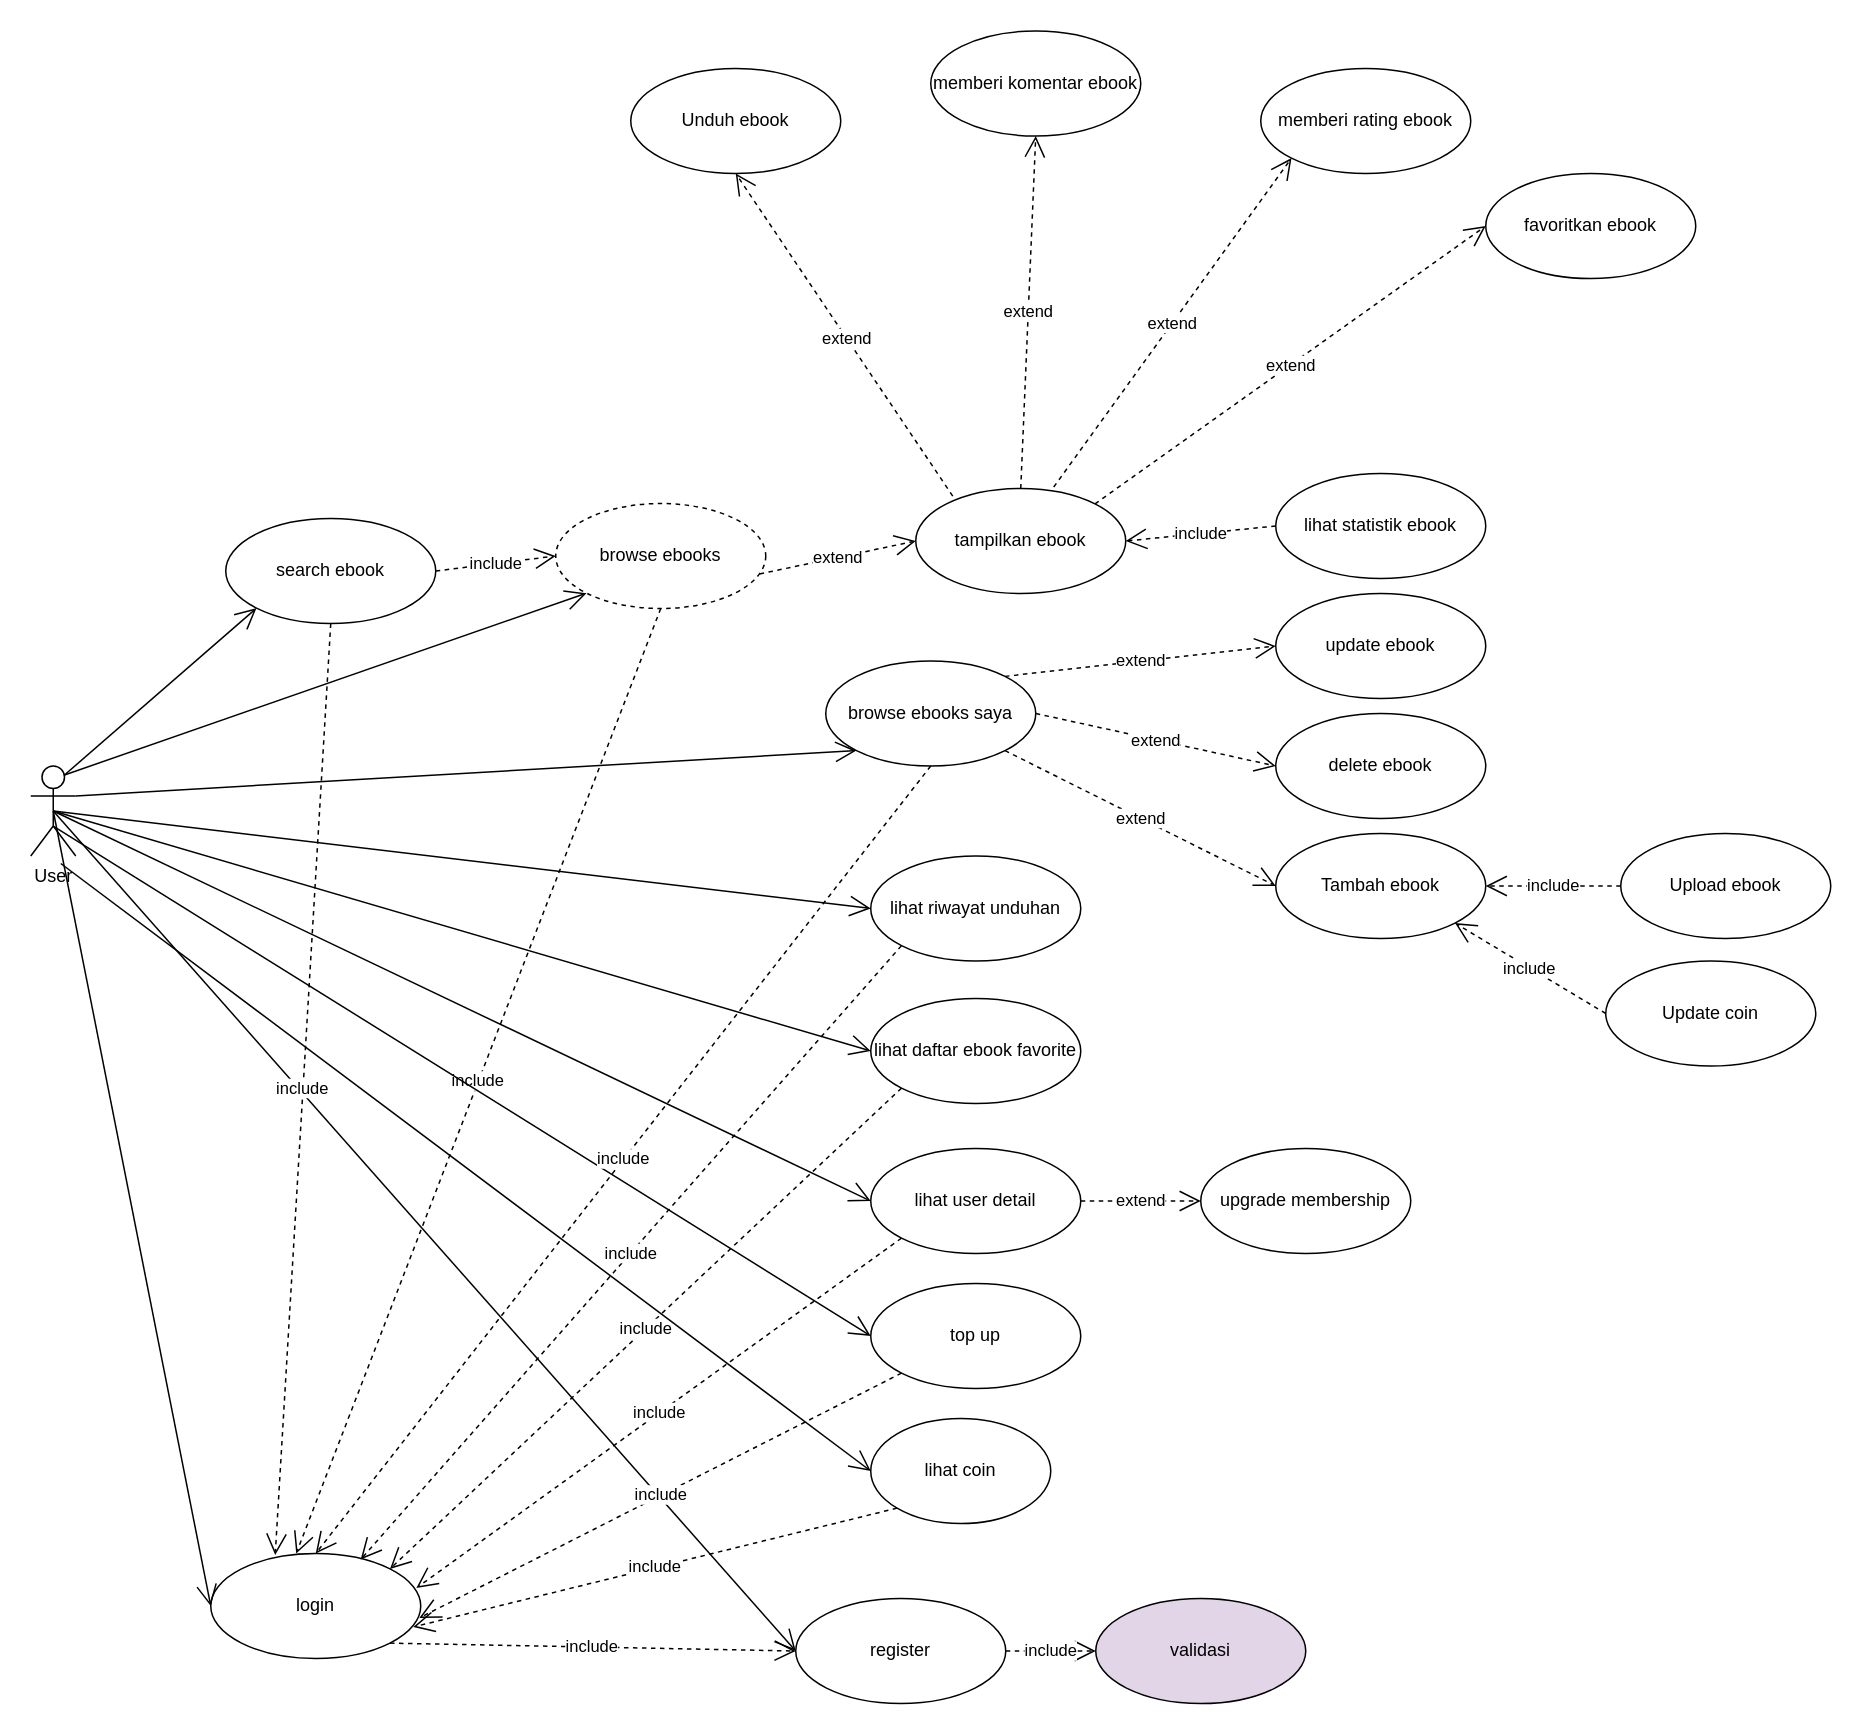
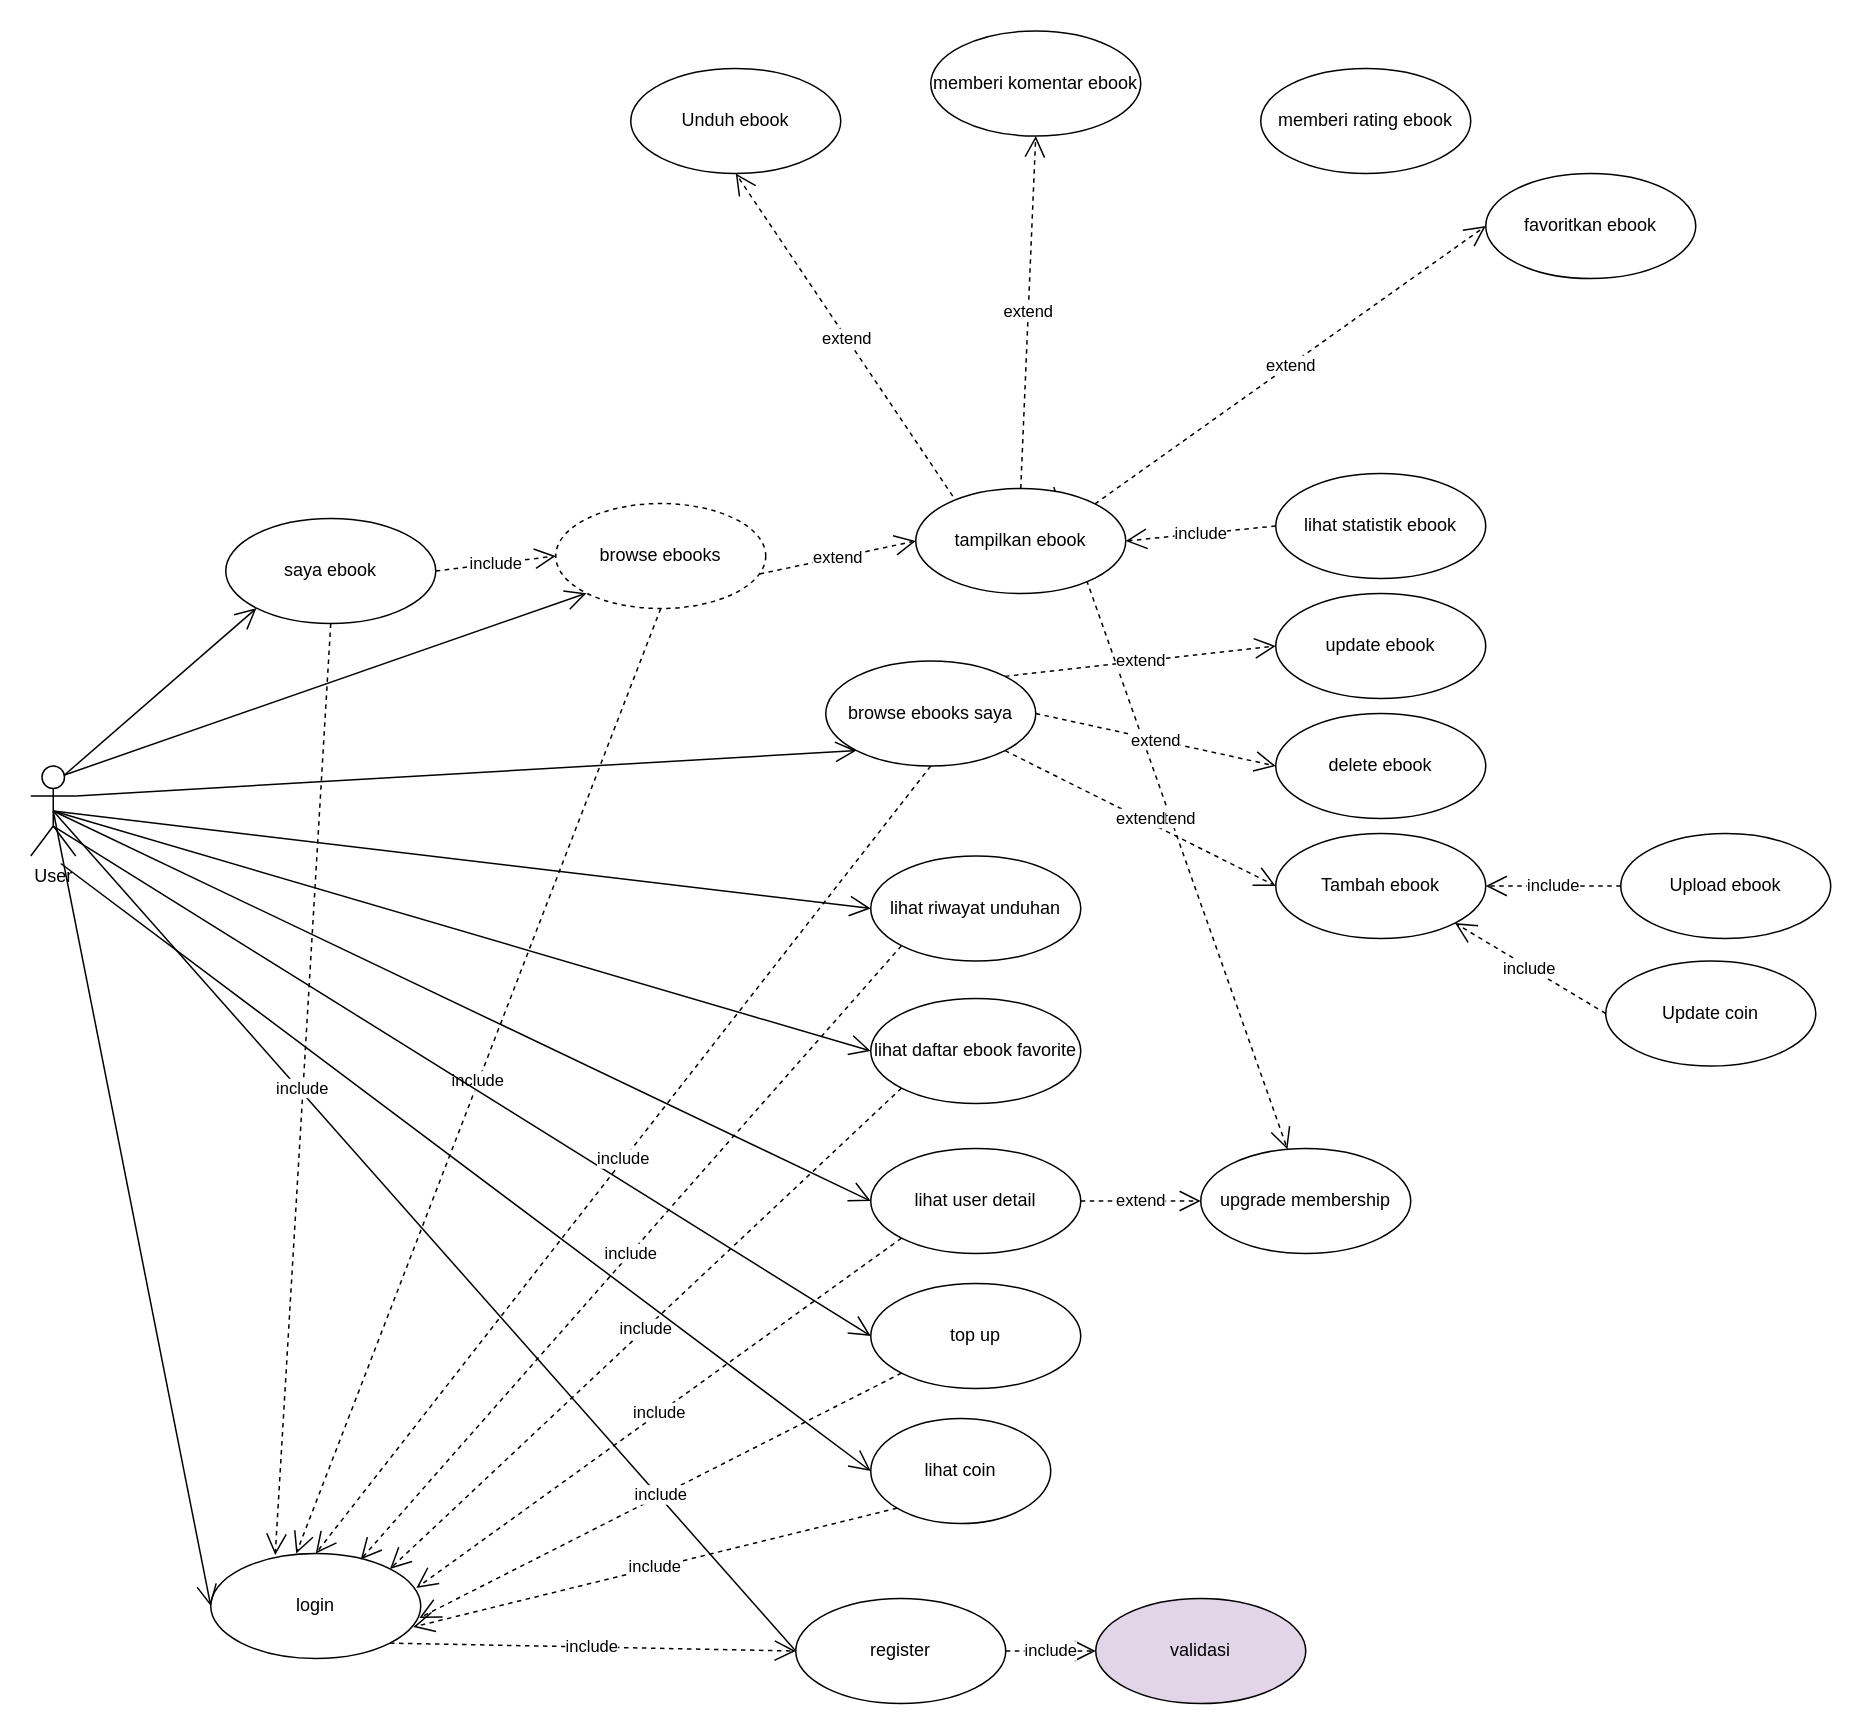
(1172, 324) -> (1216, 947)
(331, 571) -> (331, 571)
(792, 1646) -> (792, 1646)
